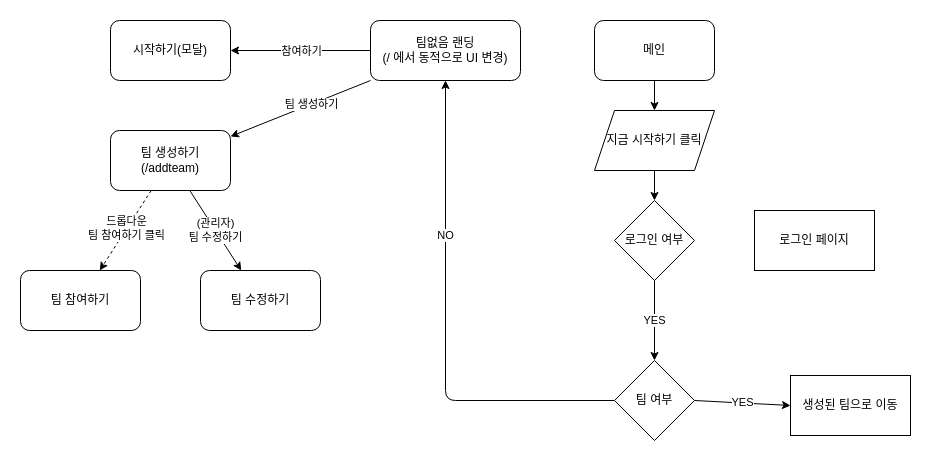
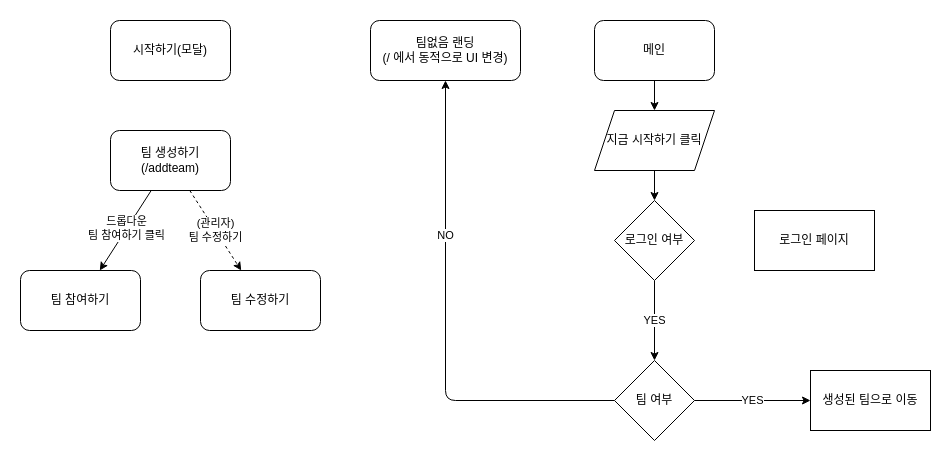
(304, 51) -> none
(303, 107) -> none
(143, 203) -> (143, 203)
(198, 203) -> (198, 203)
(851, 406) -> (871, 401)
